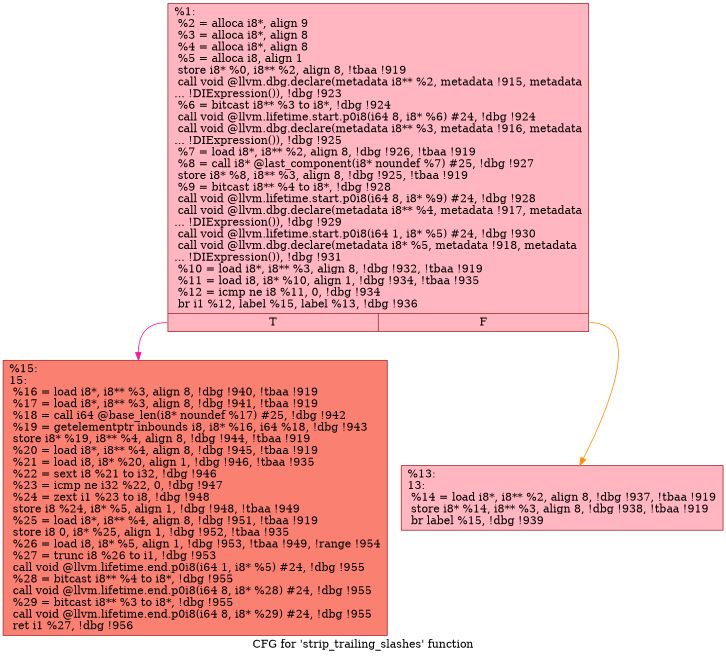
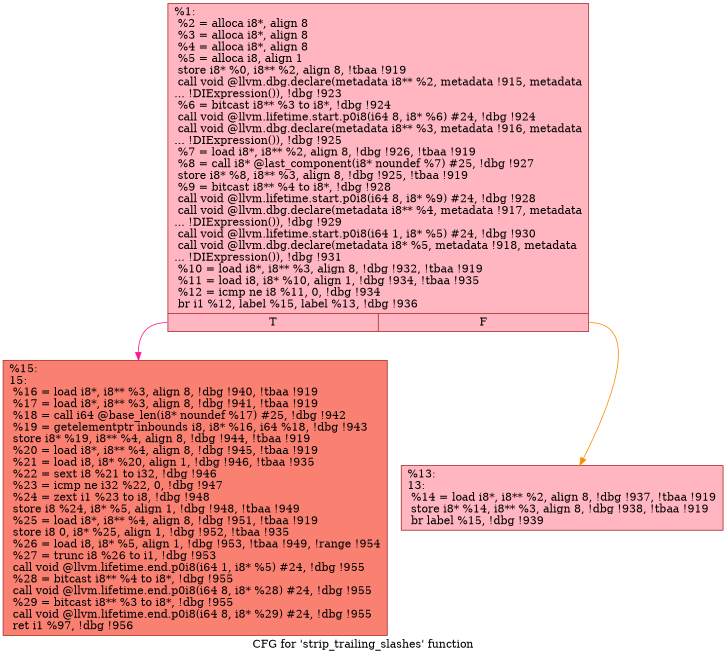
(241, 24) -> (241, 24)
(72, 626) -> (72, 626)
